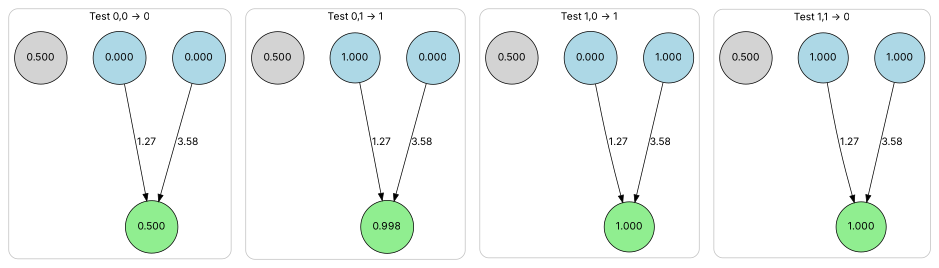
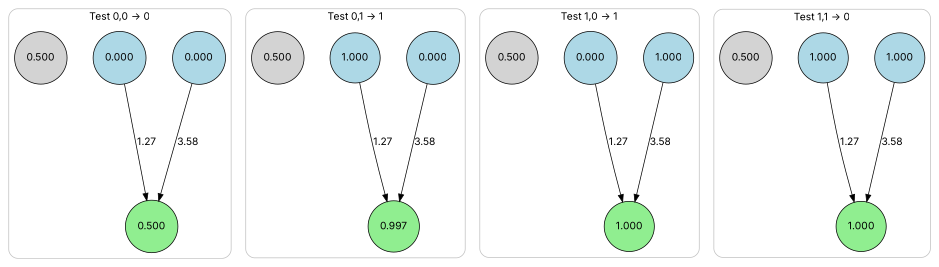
(387, 227) -> (394, 226)
